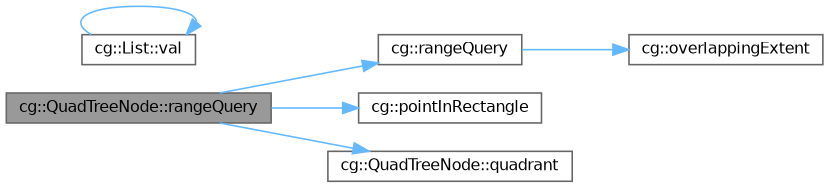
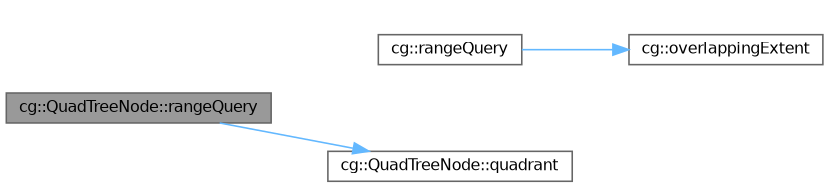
(139, 50) -> none
(291, 79) -> none
(450, 108) -> none
